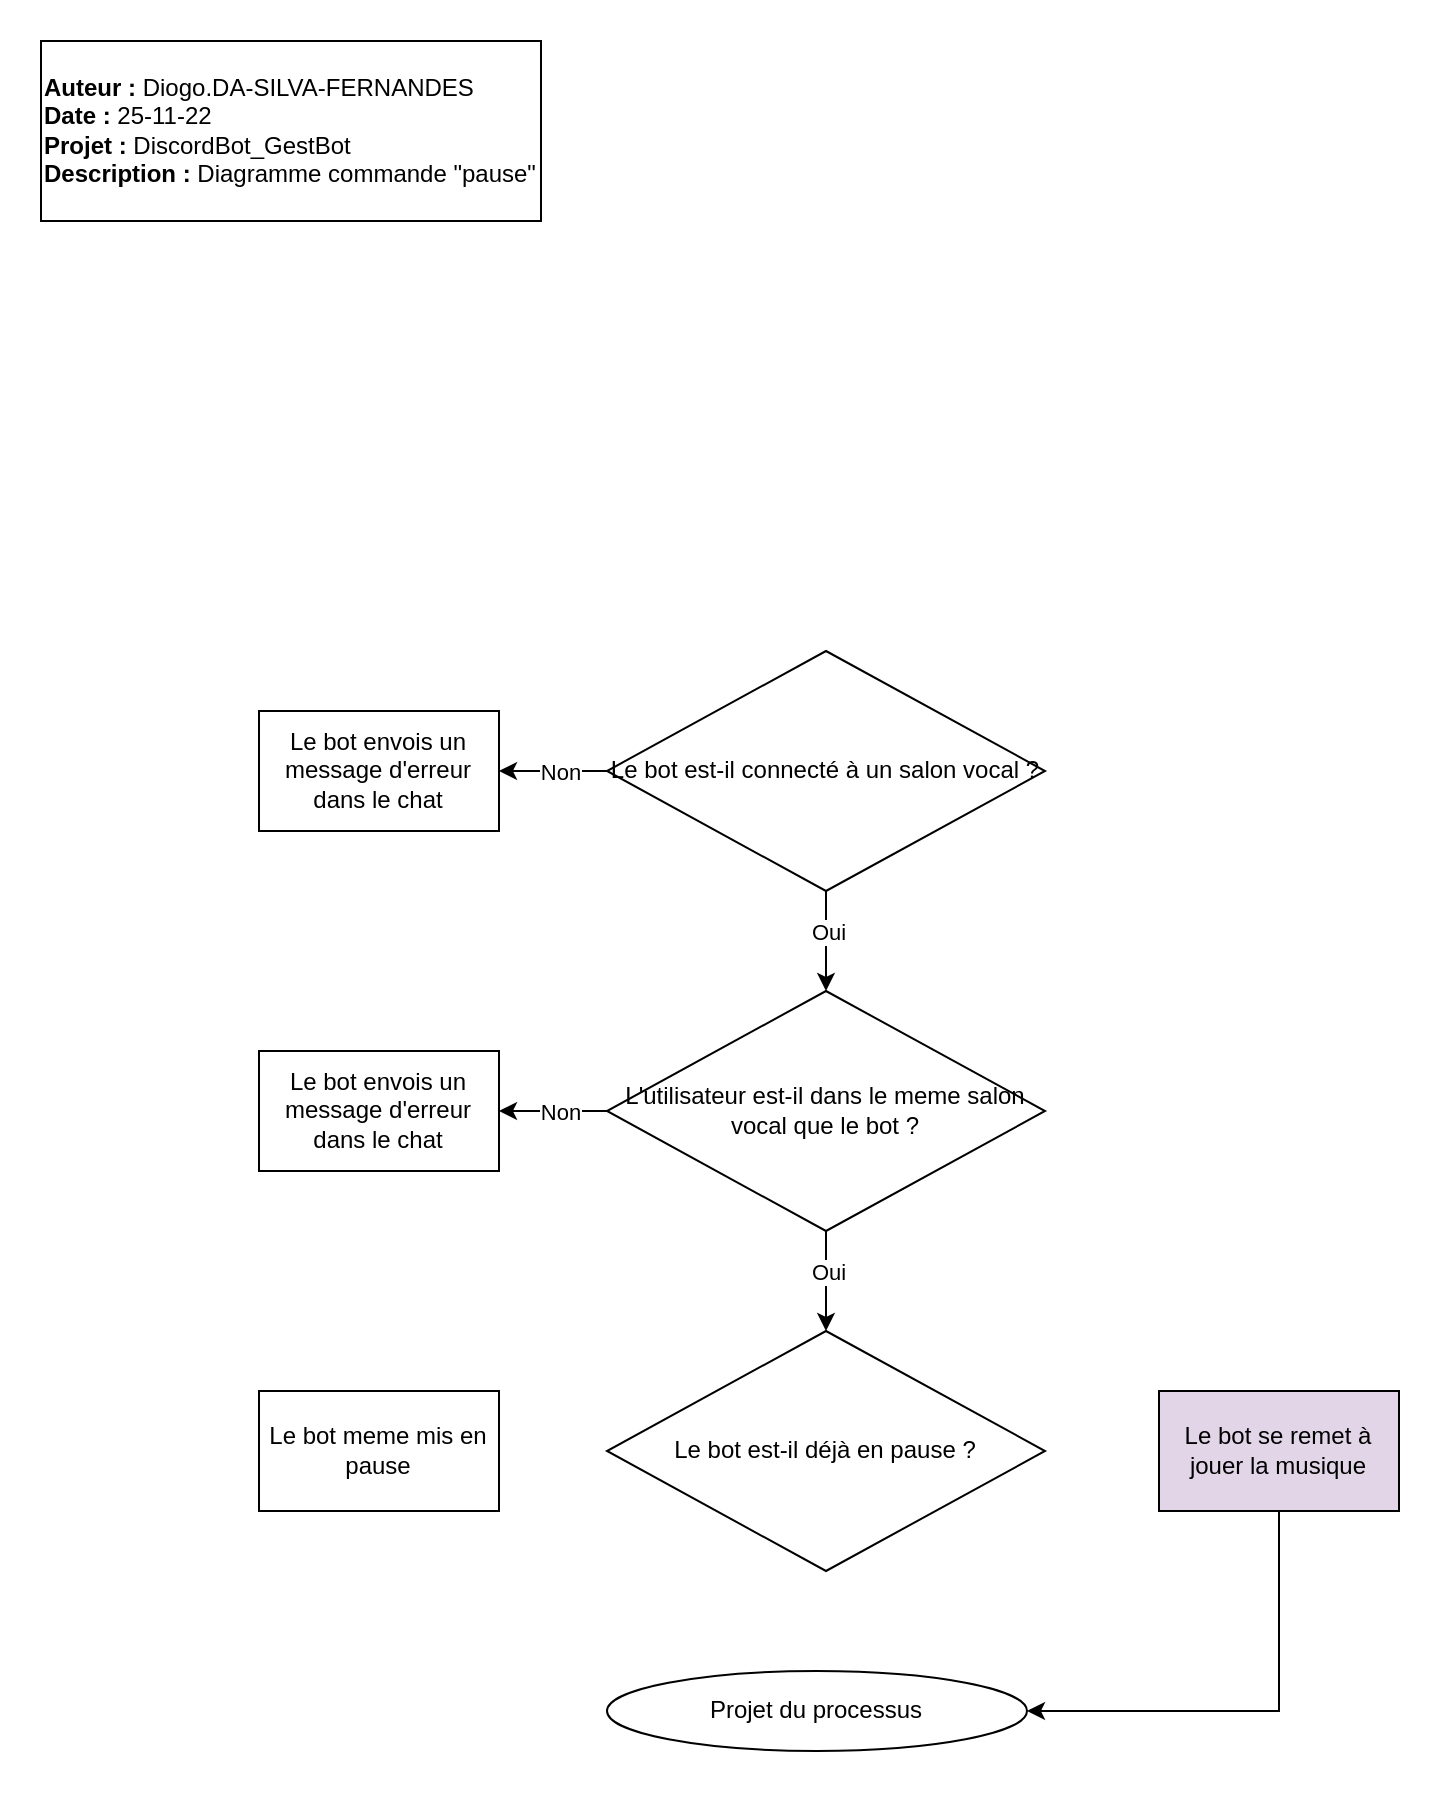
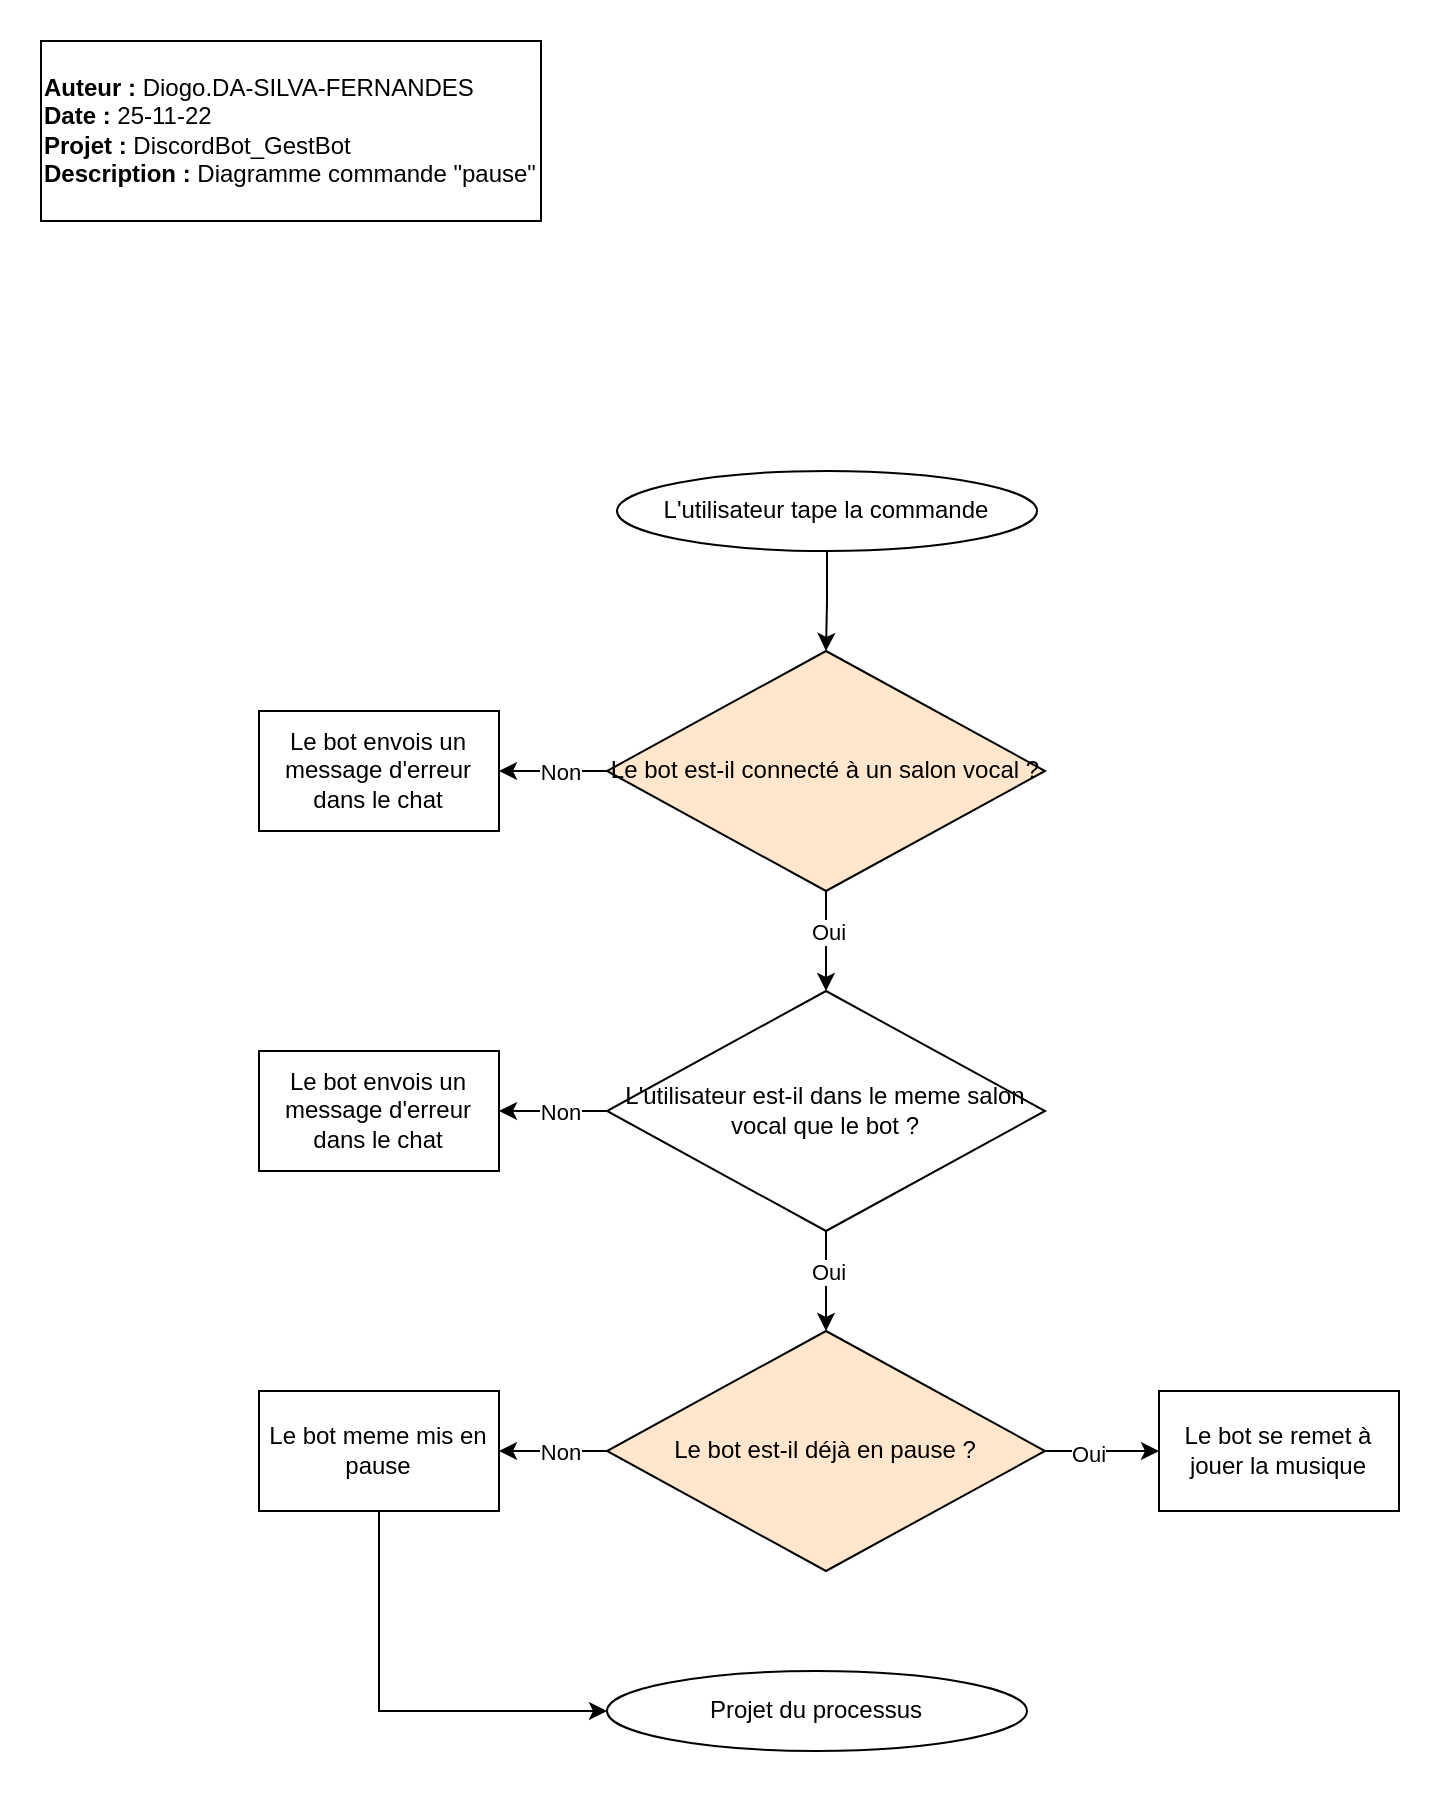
none -> (827, 511)
none -> (827, 594)
(826, 771) -> (826, 771)
none -> (560, 1451)
(826, 1451) -> (826, 1451)
none -> (1096, 1451)
(1279, 1451) -> (1279, 1451)
none -> (386, 1711)
(1260, 1711) -> none
